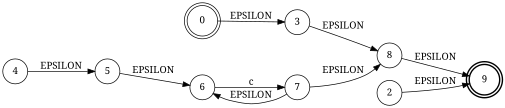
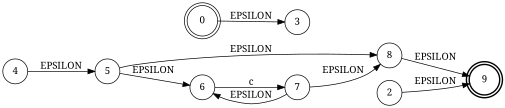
(340, 37) -> (244, 56)
